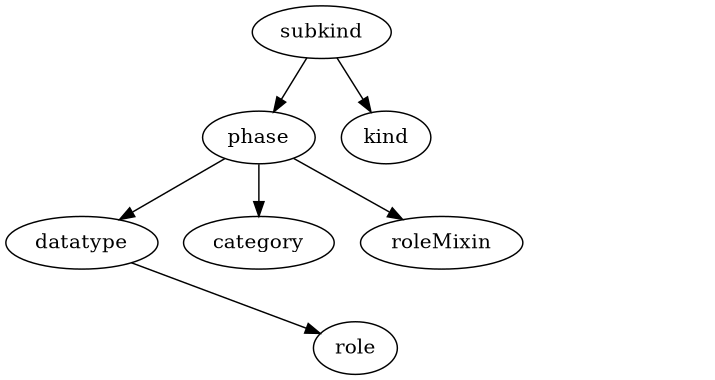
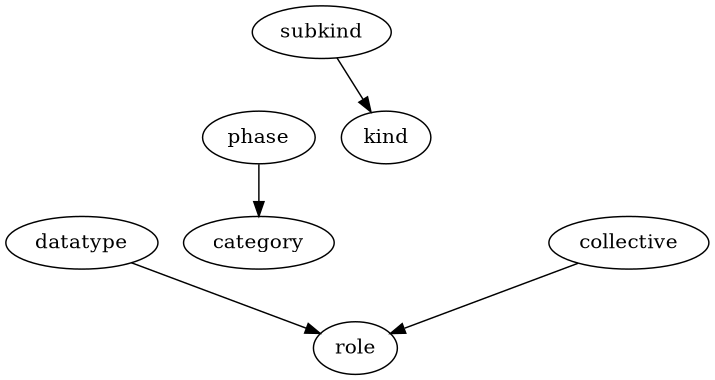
(294, 79) -> none
(179, 185) -> none
(442, 243) -> none
none -> (629, 243)
